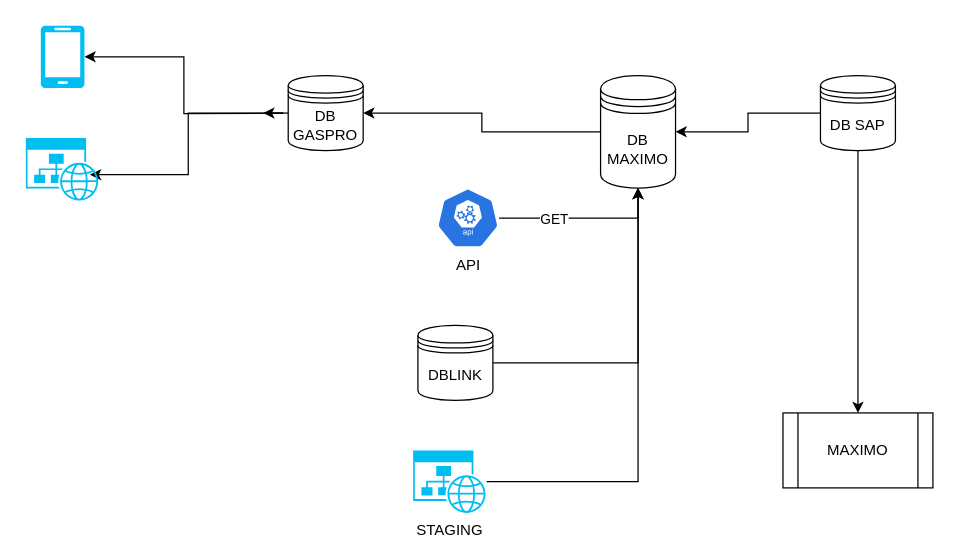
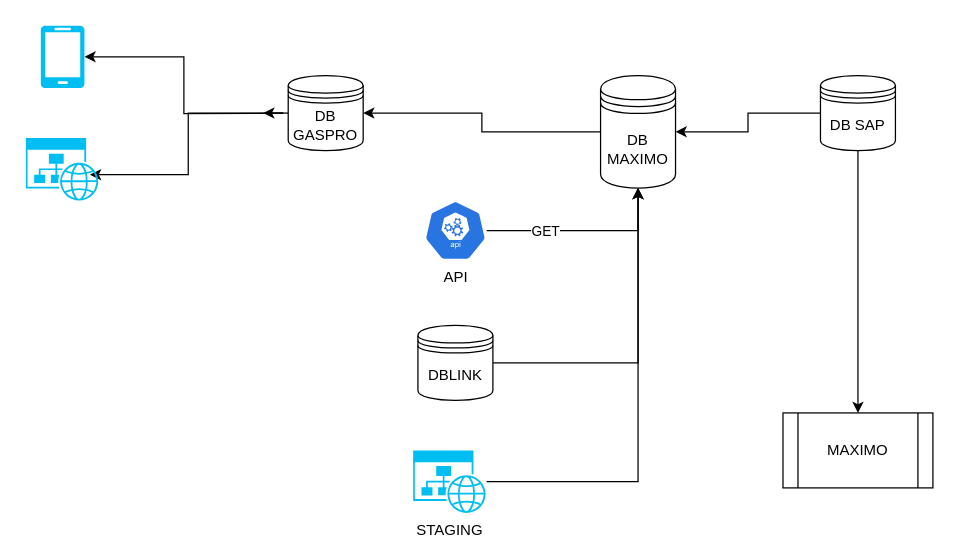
(468, 218) -> (455, 231)
